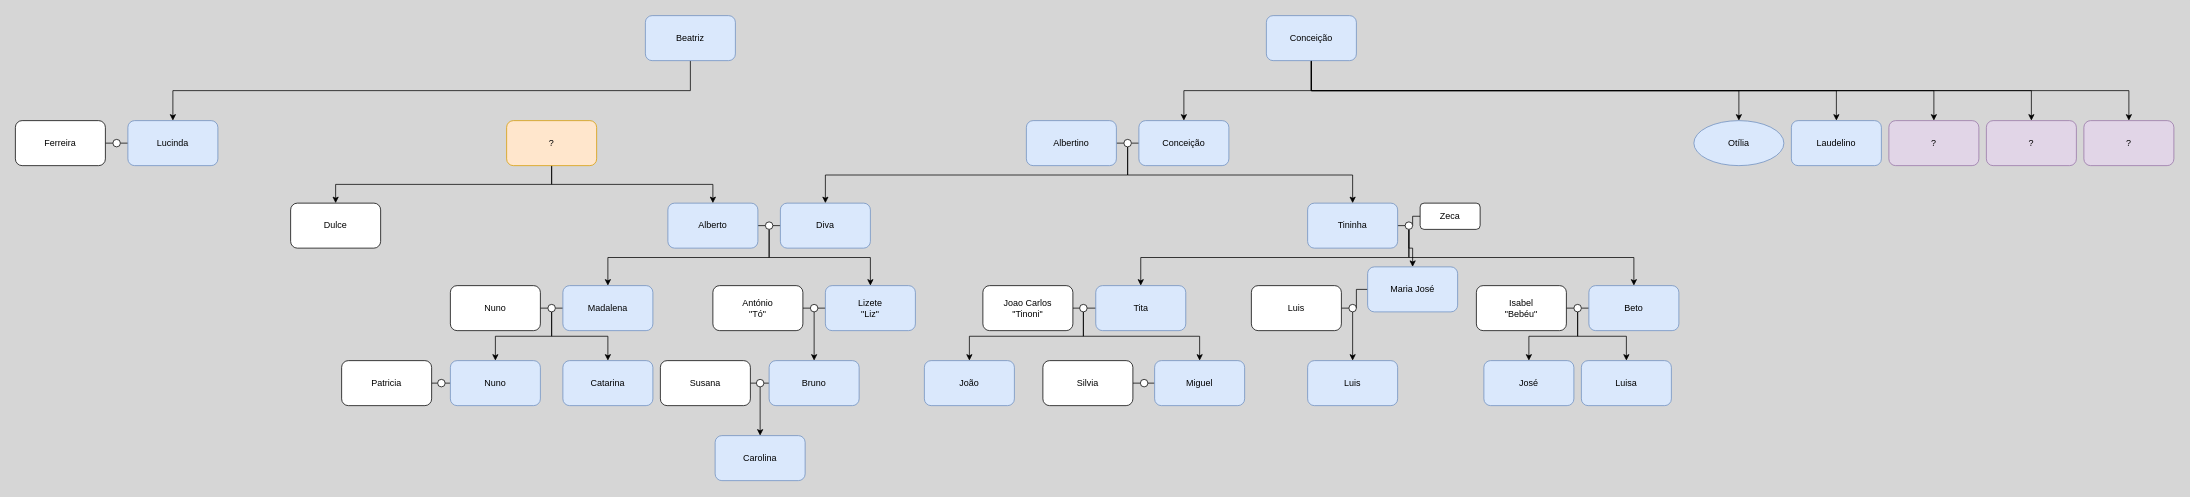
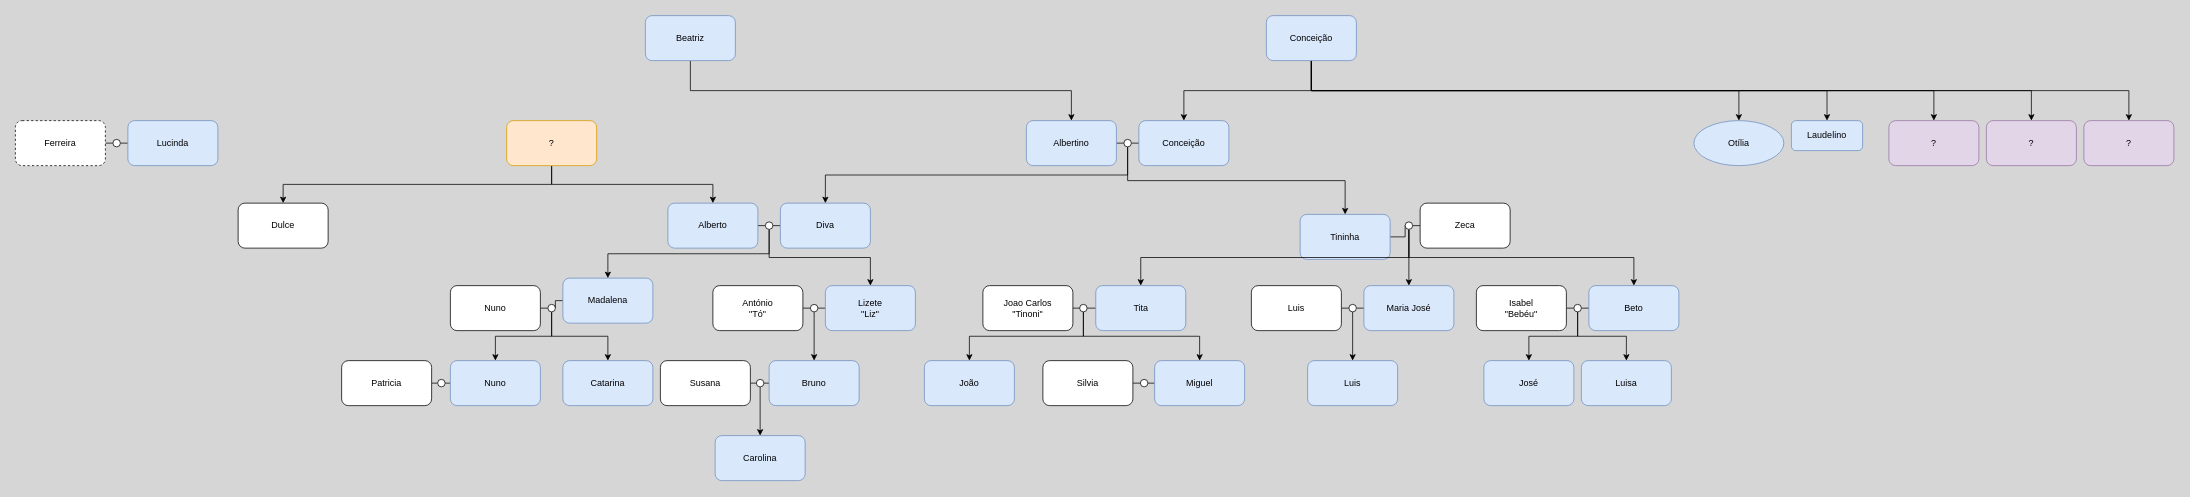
(430, 90) -> none
none -> (894, 90)
(60, 143) -> (60, 143)
(1836, 143) -> (1827, 135)
(1450, 216) -> (1465, 225)
(336, 225) -> (283, 225)
(1353, 225) -> (1345, 237)
(1413, 289) -> (1409, 308)
(608, 308) -> (608, 300)
